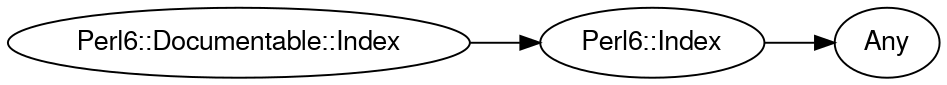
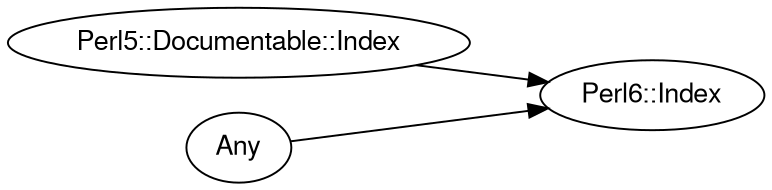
(239, 43) -> (239, 43)
(790, 43) -> (410, 126)
